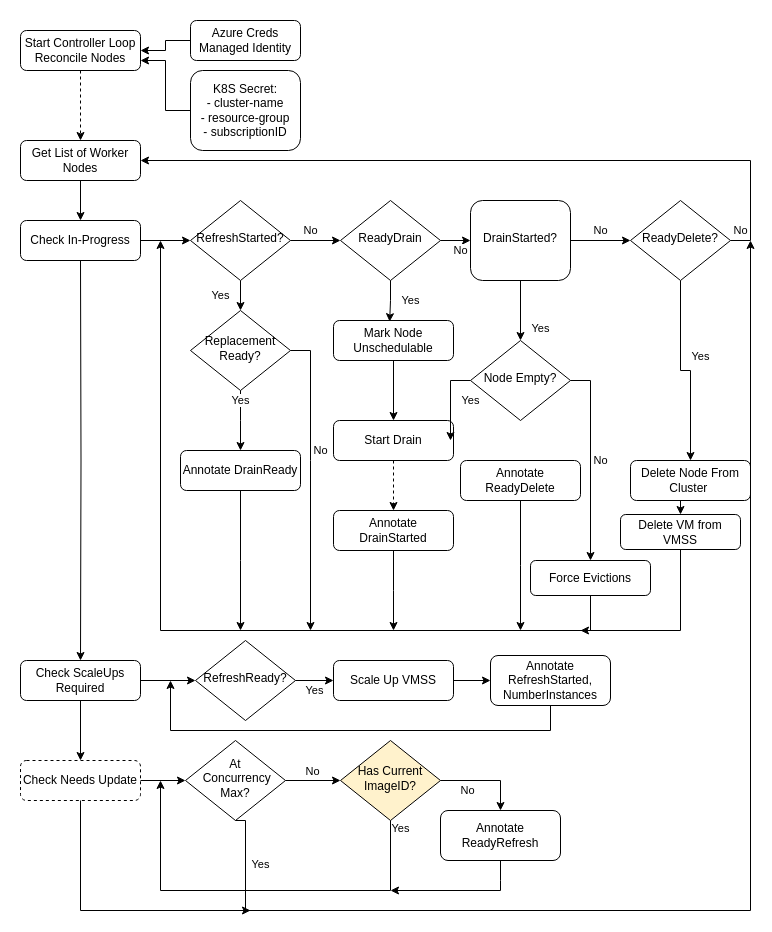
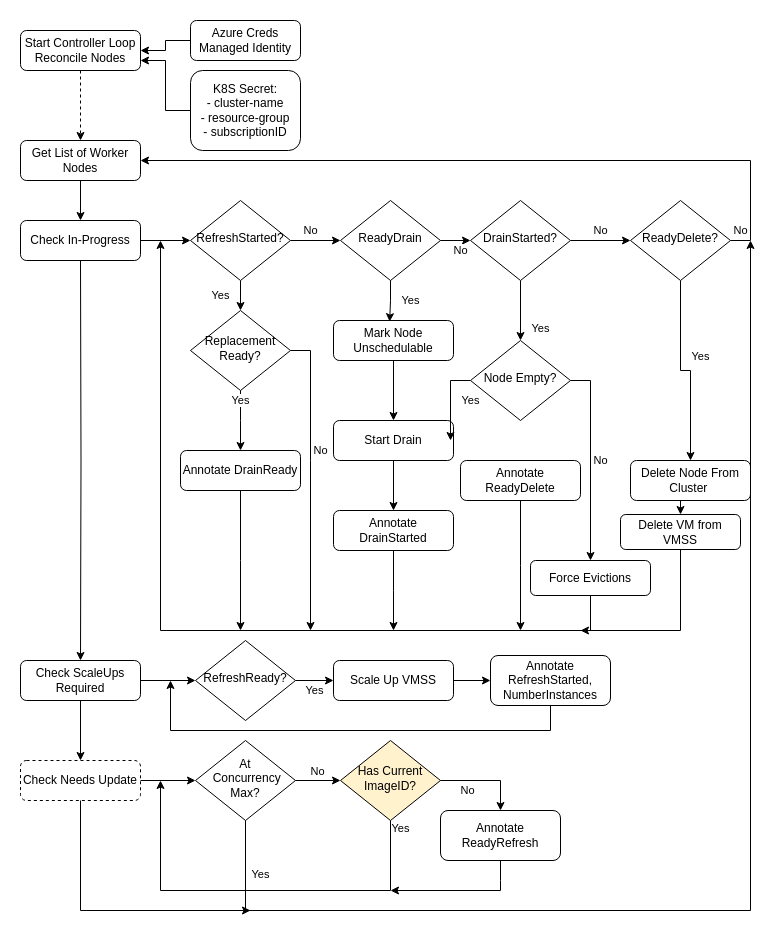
(521, 241) -> (521, 241)
(394, 483) -> (394, 483)
(236, 781) -> (246, 781)
